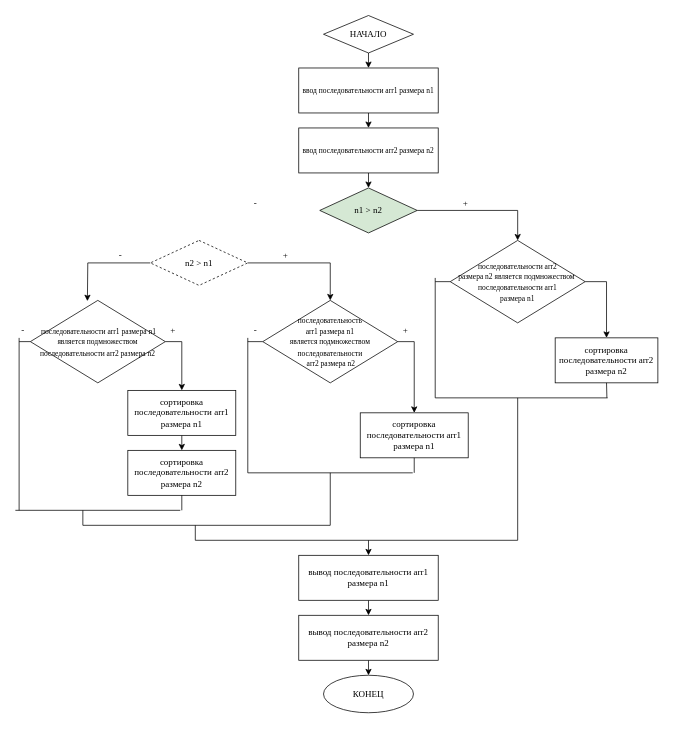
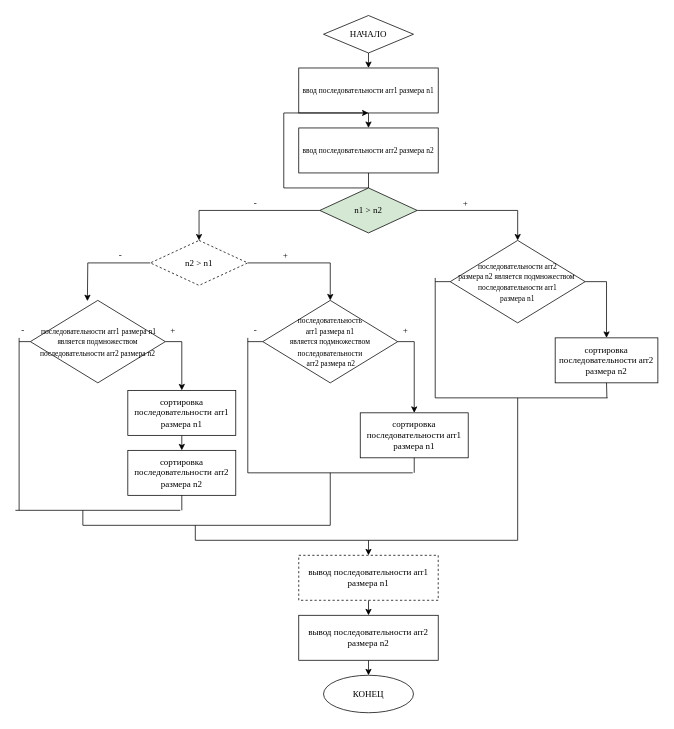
(369, 181) -> (284, 151)
none -> (258, 210)
(369, 578) -> (369, 578)
